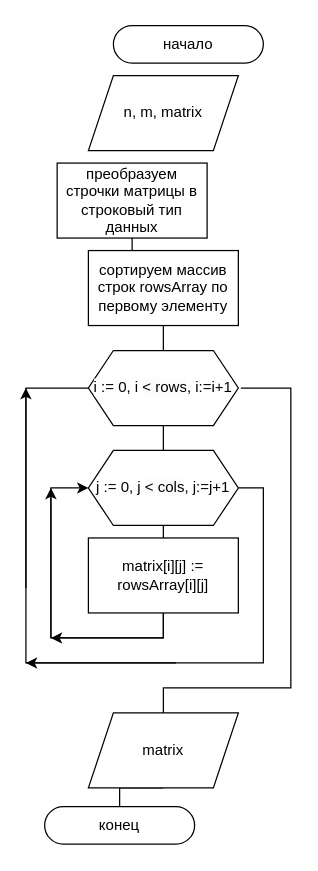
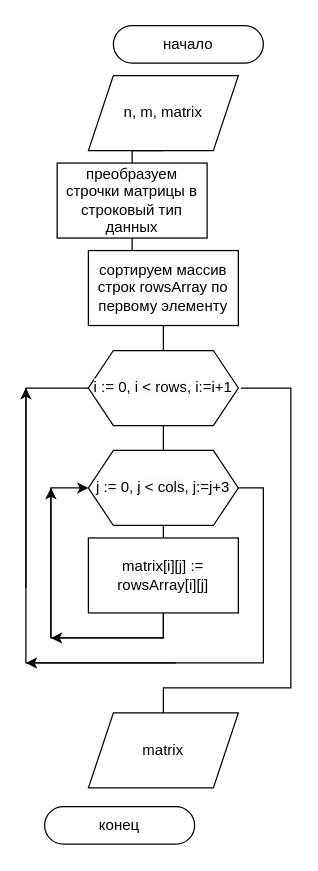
none -> (132, 156)
(163, 488) -> (163, 488)
(119, 796) -> none
